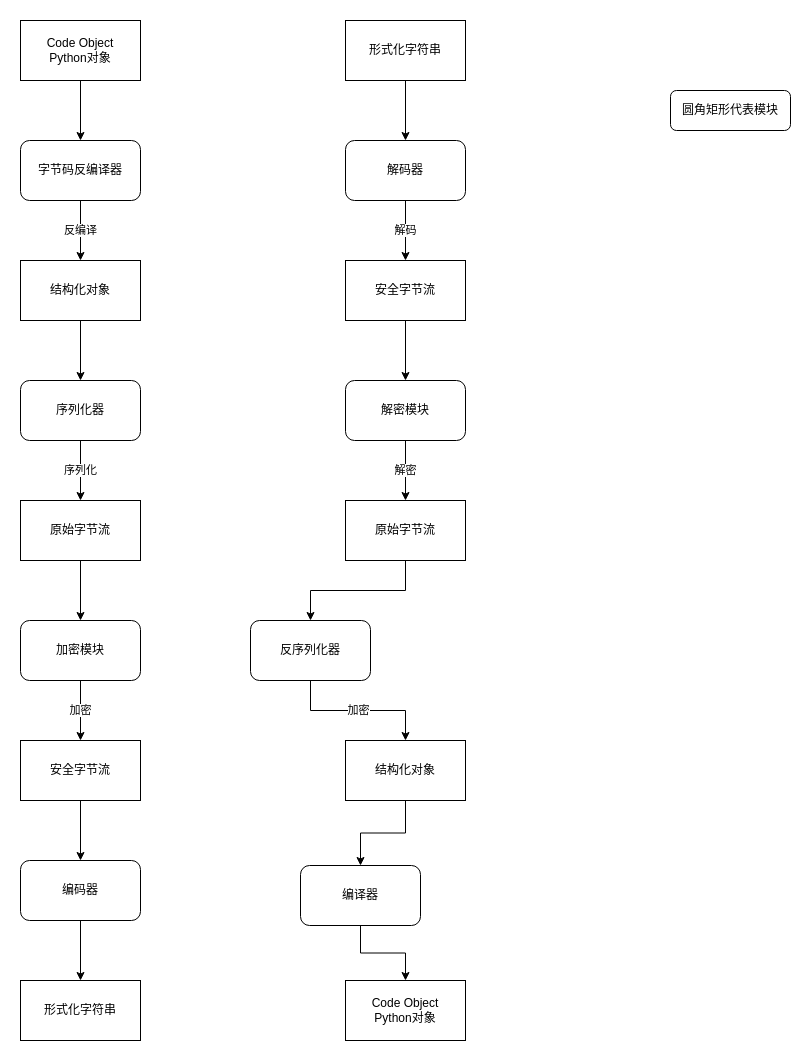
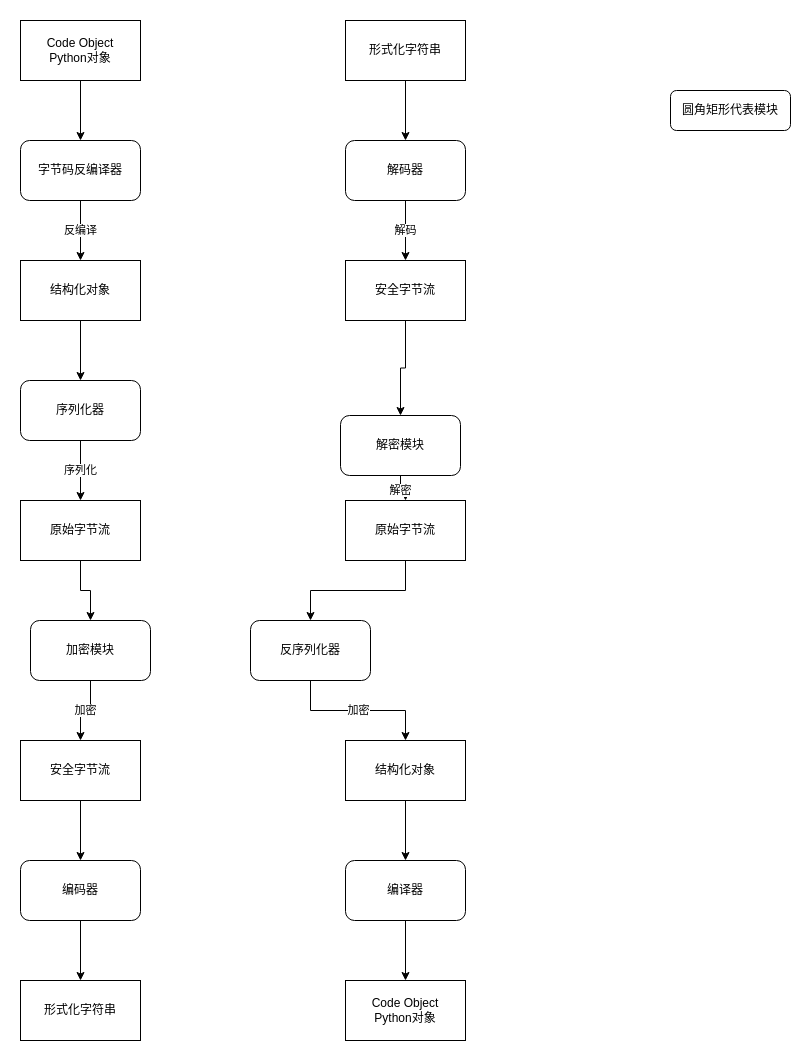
(406, 411) -> (401, 446)
(81, 651) -> (91, 651)
(361, 896) -> (406, 891)
